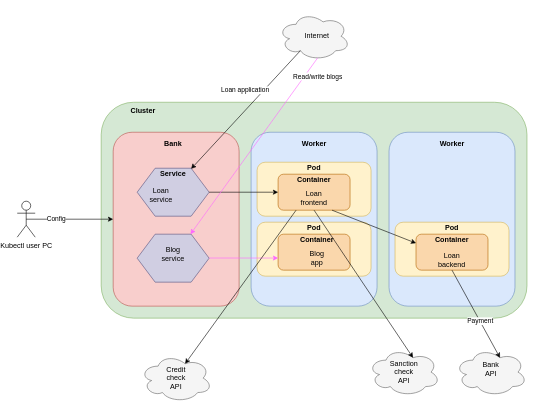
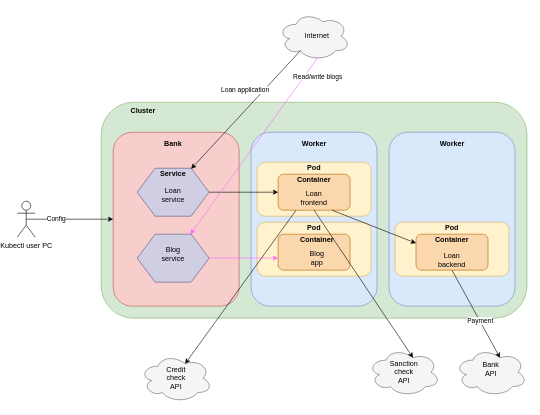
(161, 195) -> (173, 195)
